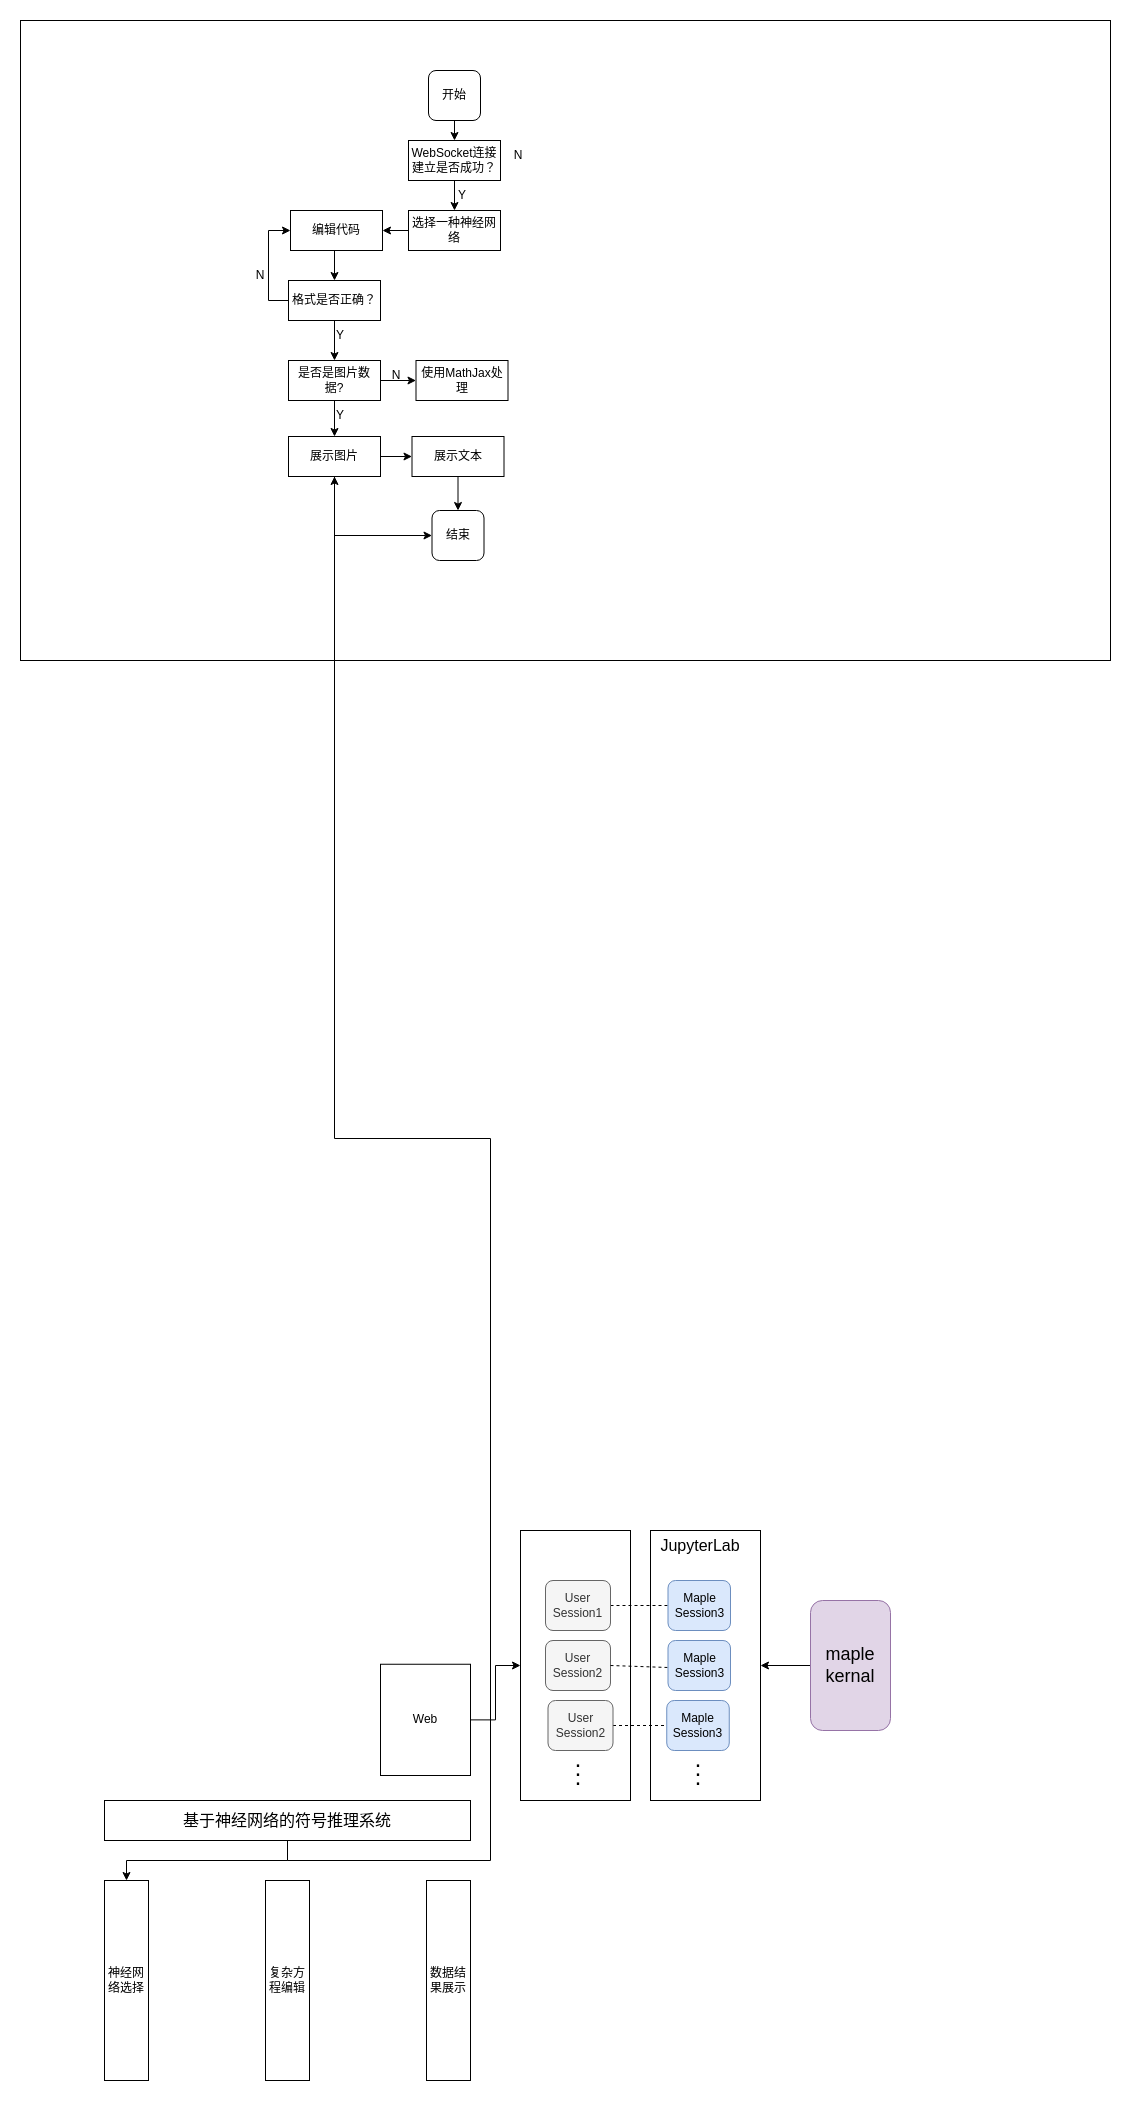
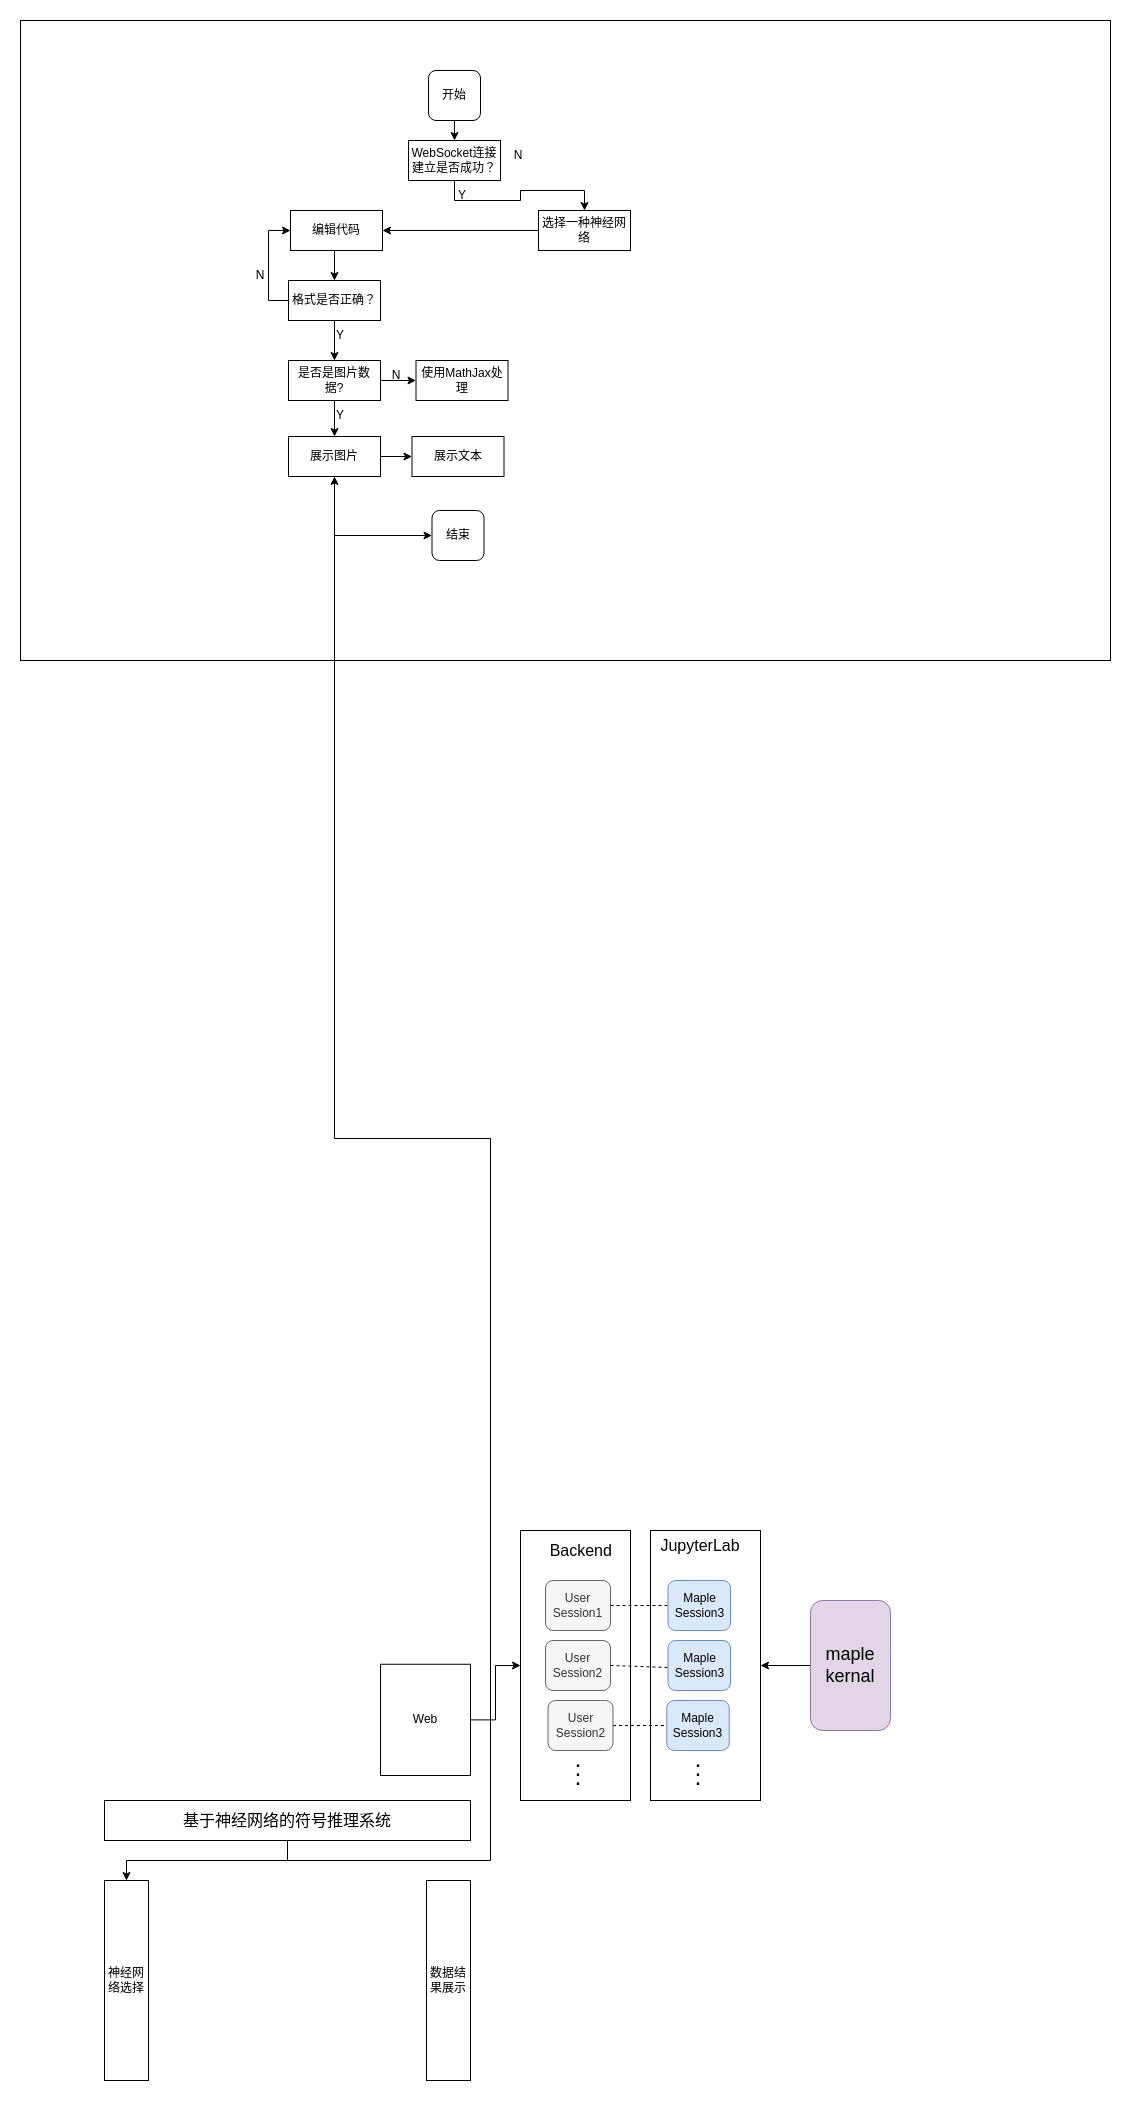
(455, 231) -> (585, 231)
(458, 490) -> none
none -> (583, 1551)
(288, 1981) -> none
